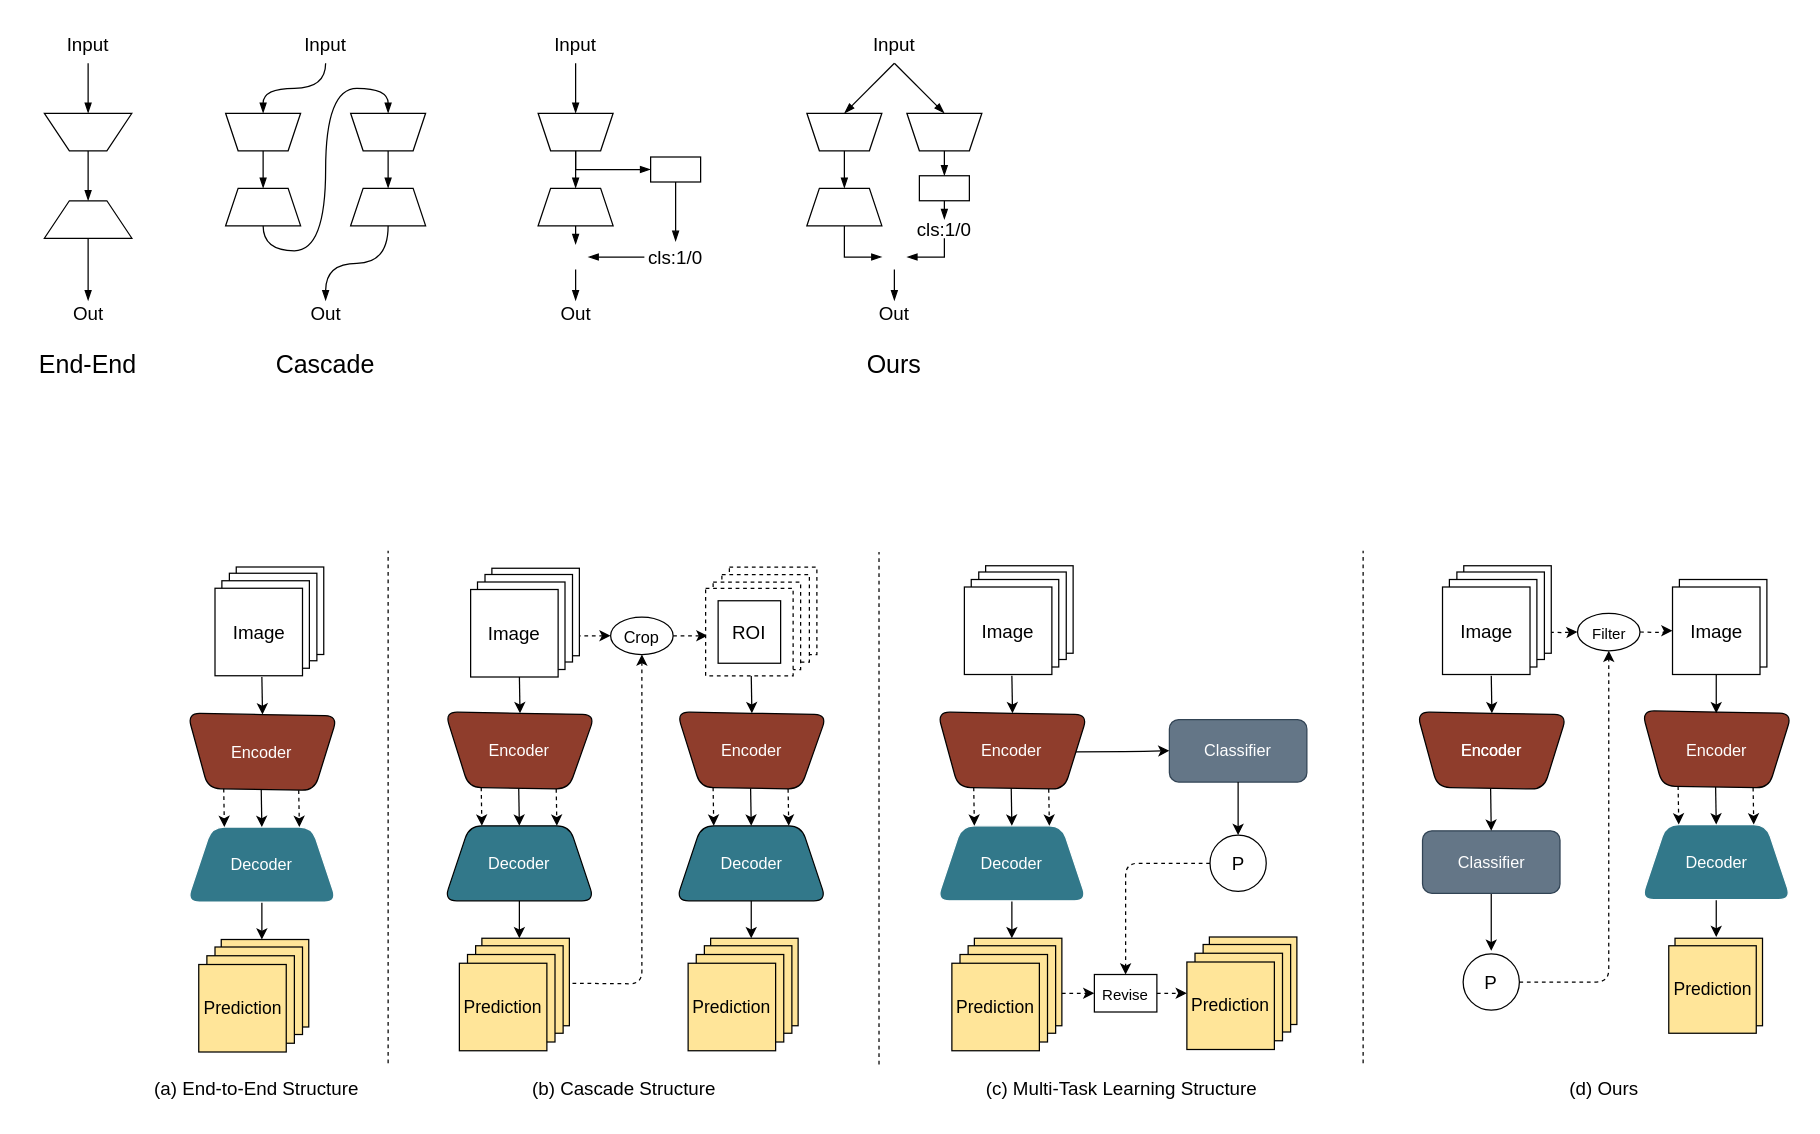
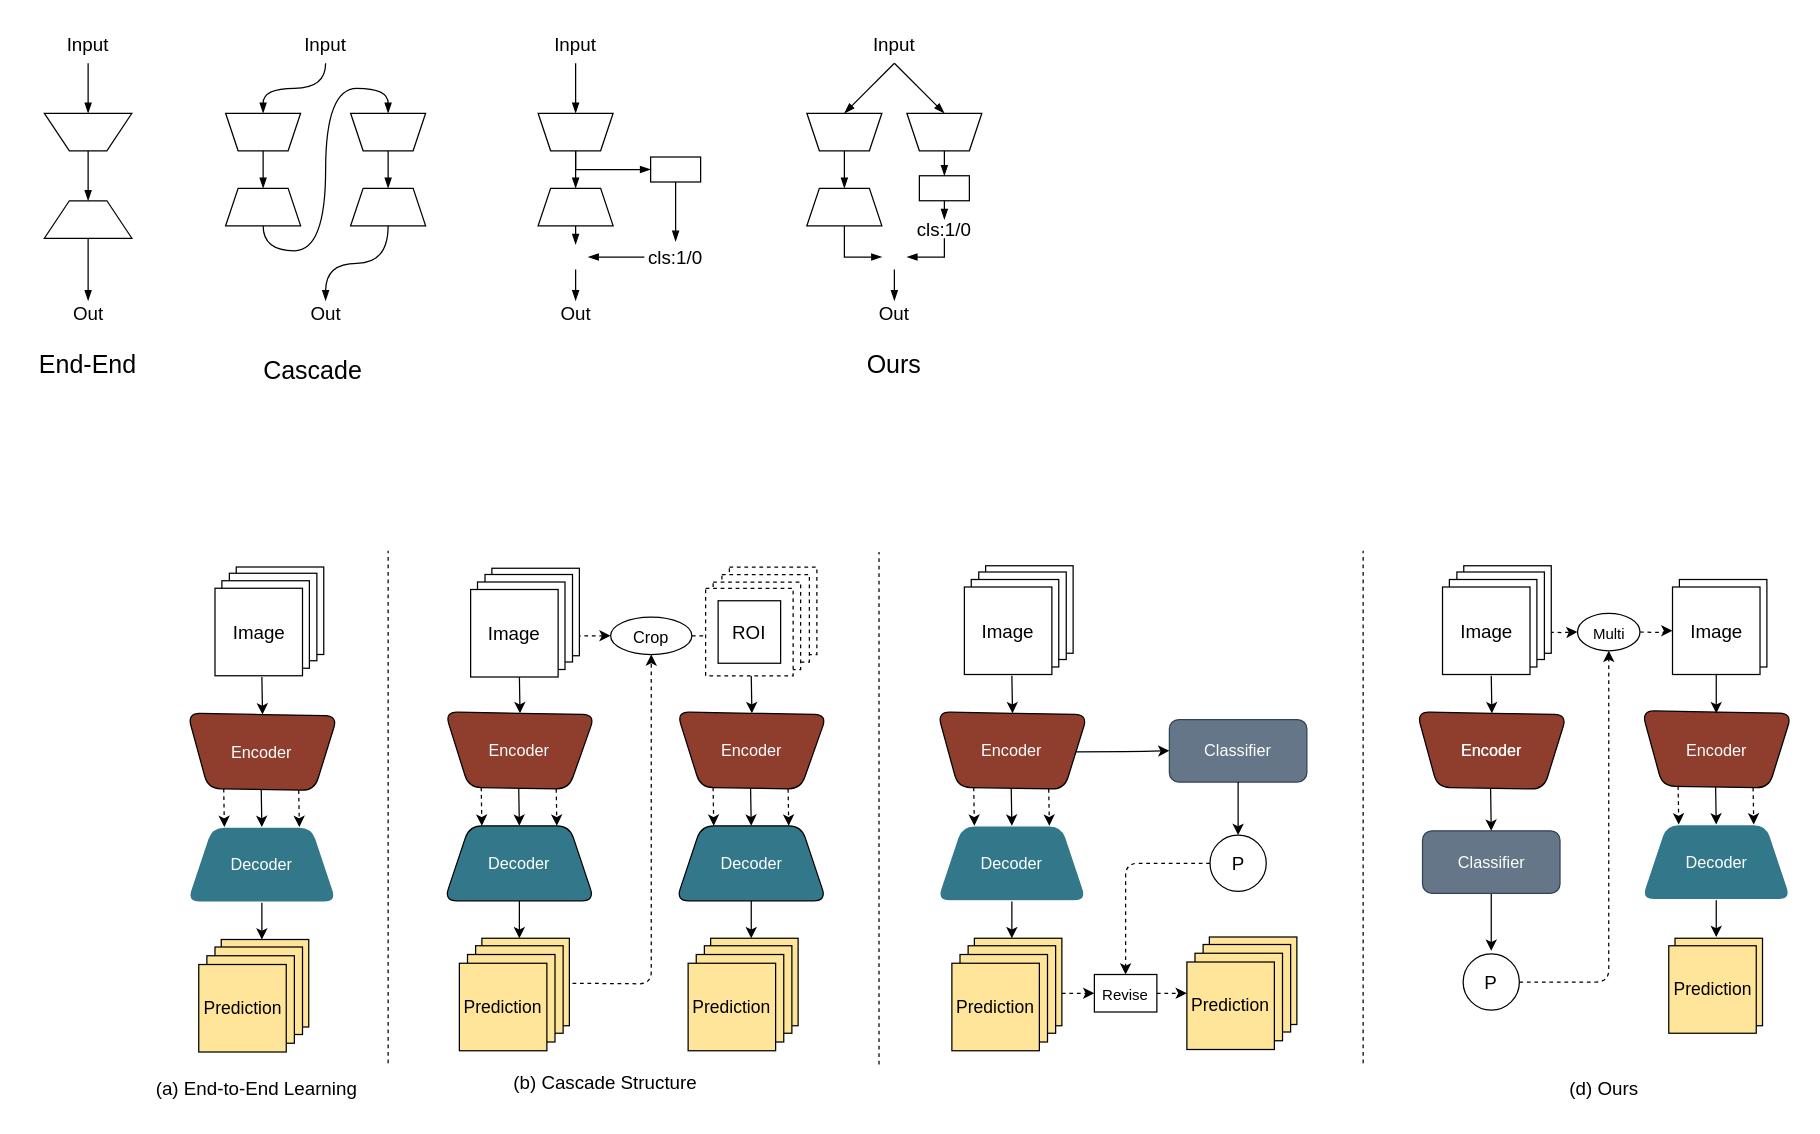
(326, 363) -> (313, 369)
(1609, 632) -> (1609, 632)
(642, 636) -> (651, 636)
(257, 1088) -> (257, 1088)
(624, 1088) -> (606, 1082)
(1122, 1088) -> none
